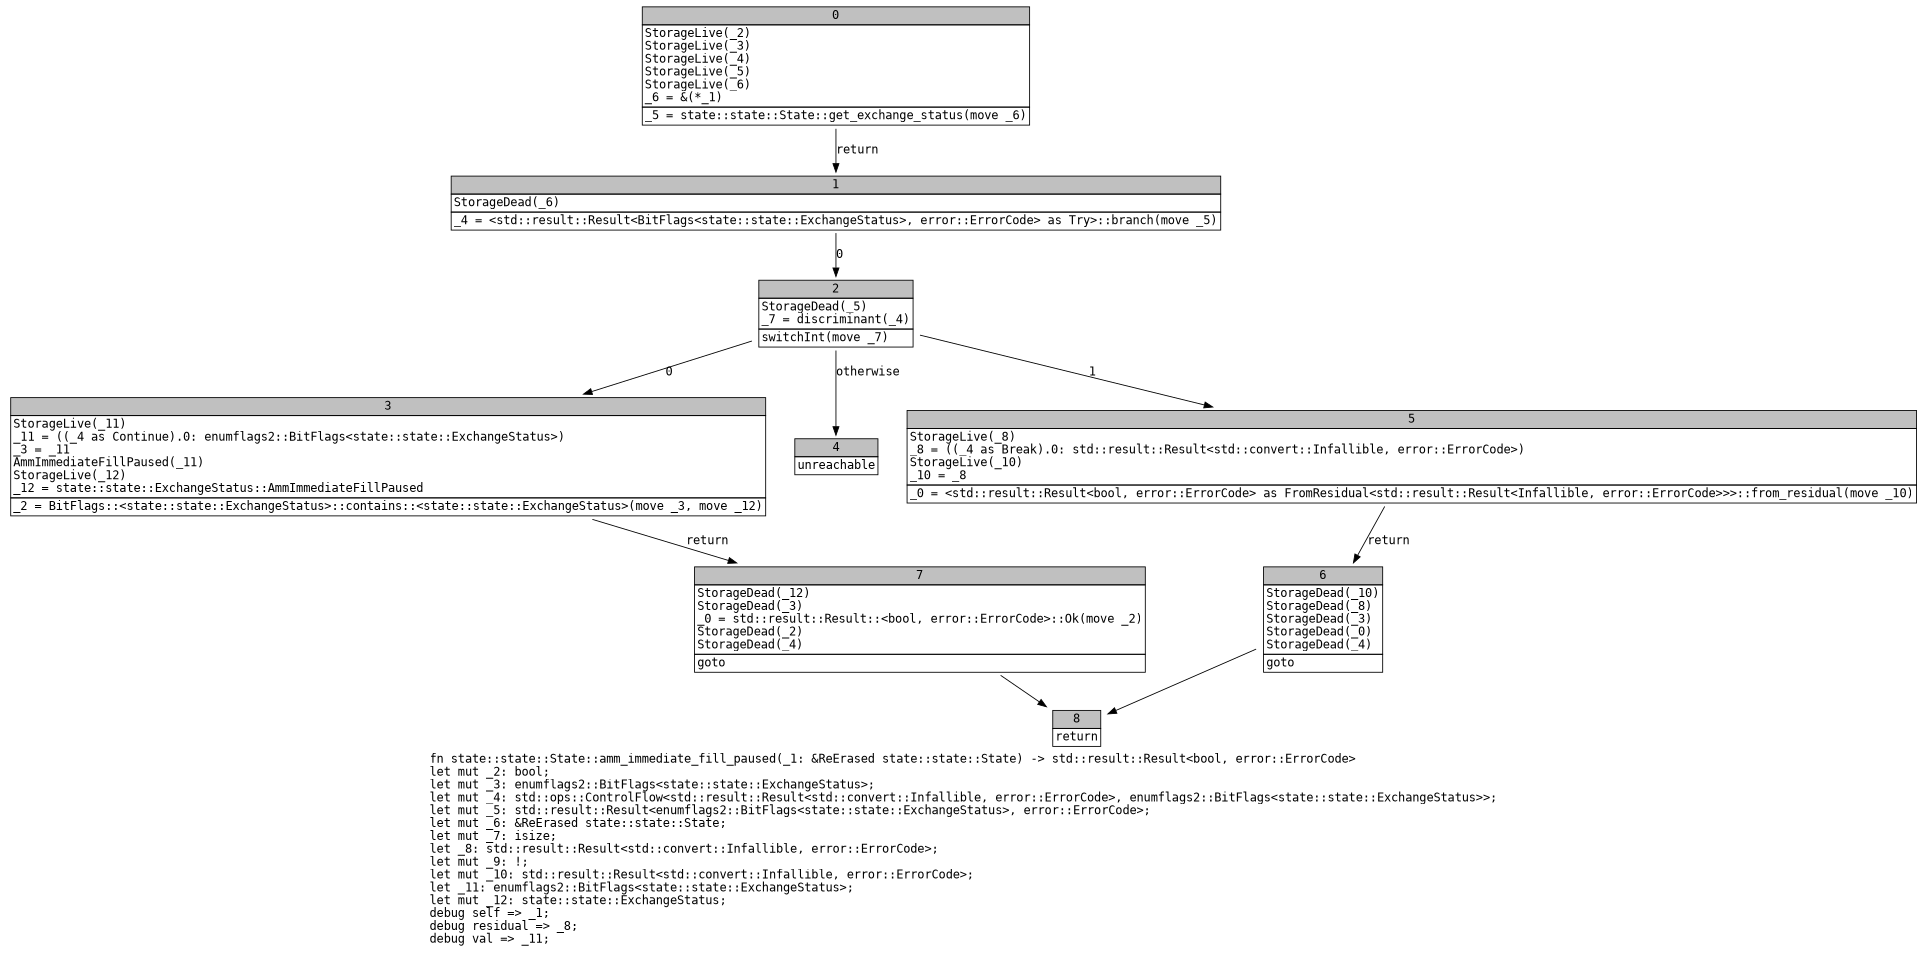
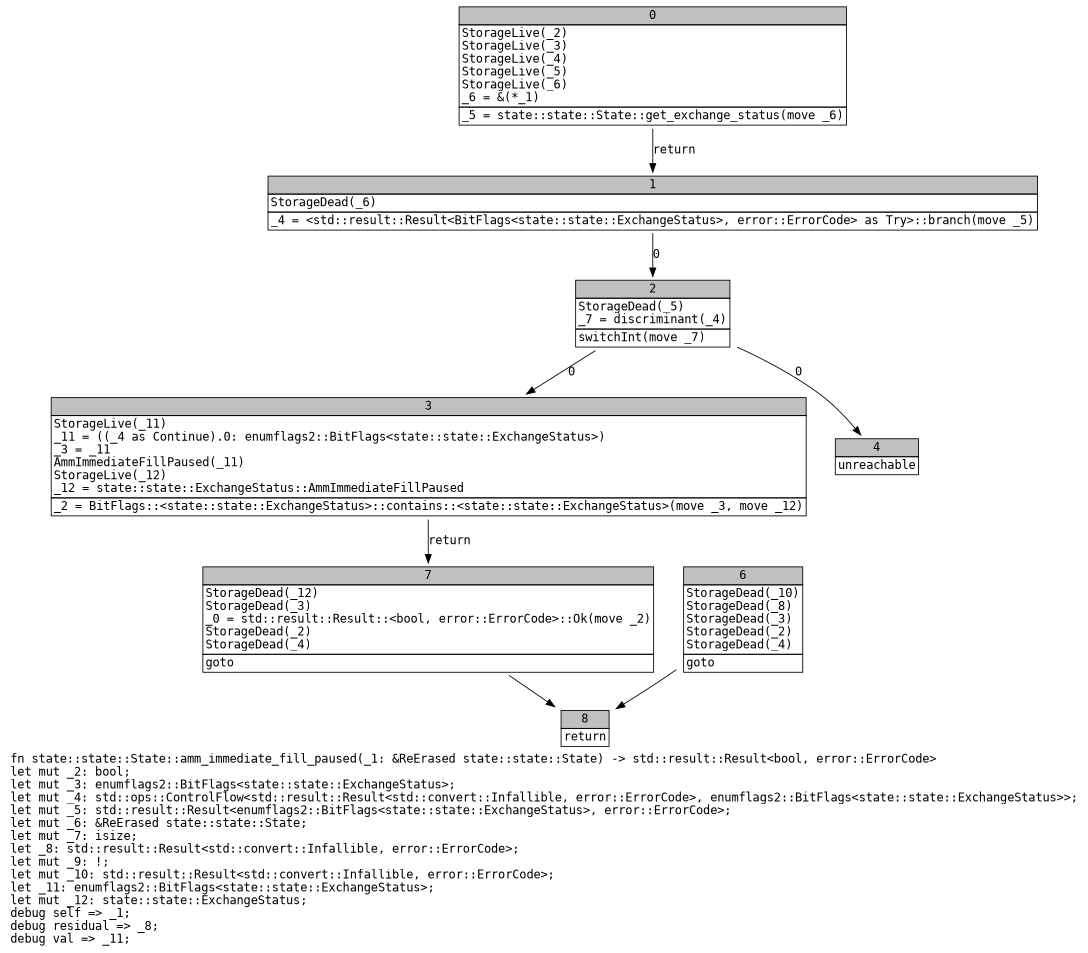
(868, 372) -> (799, 372)
(1412, 457) -> none
(1319, 632) -> (739, 632)
